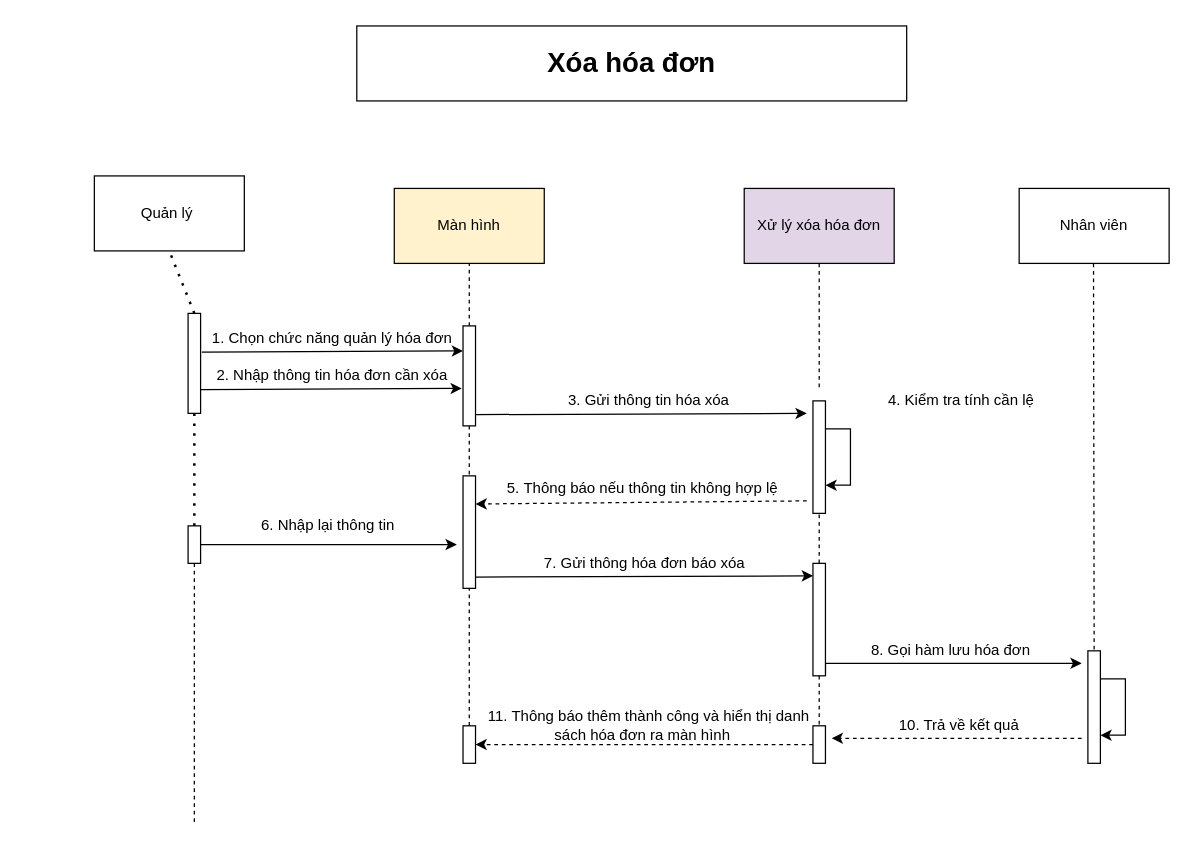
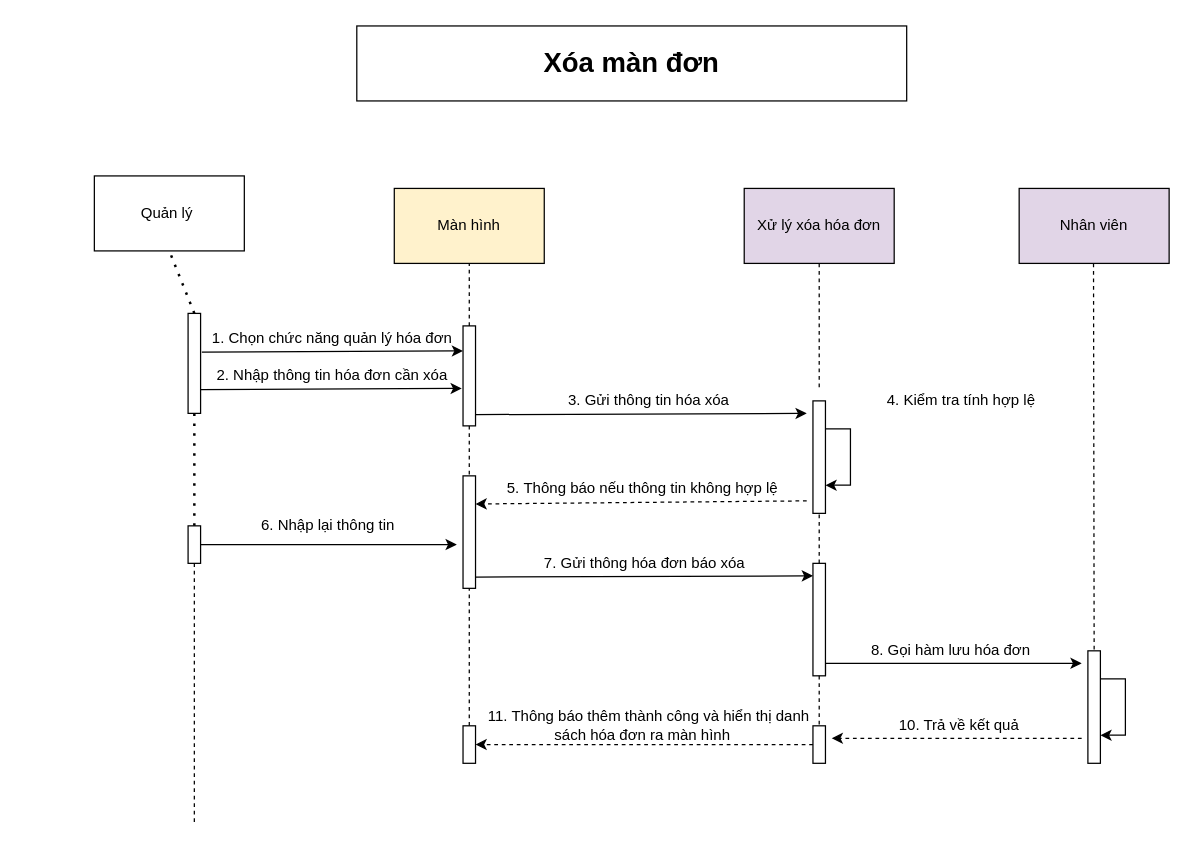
(632, 63) -> (632, 63)
(1094, 226) -> (1094, 226)
(870, 401) -> (870, 401)
